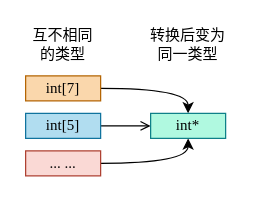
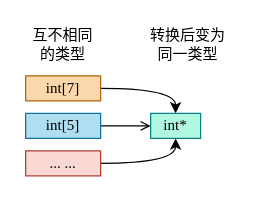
(188, 126) -> (176, 126)
